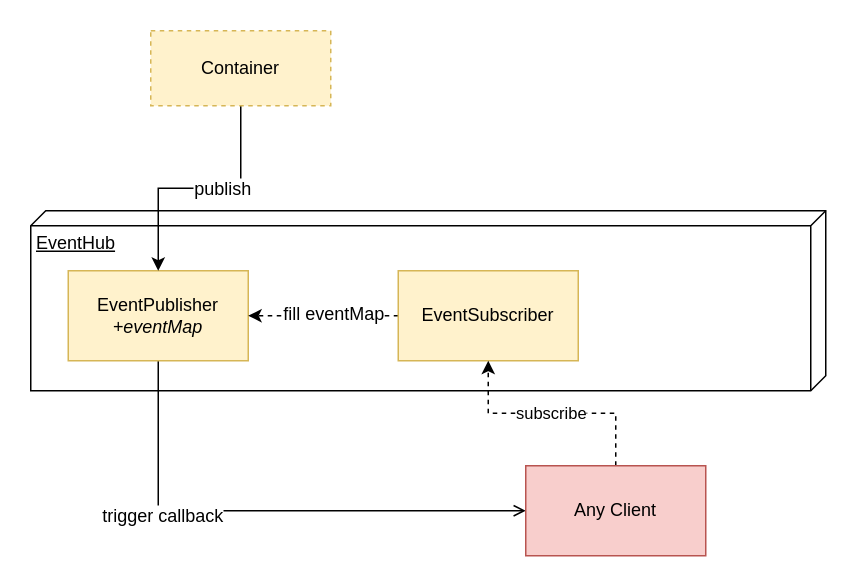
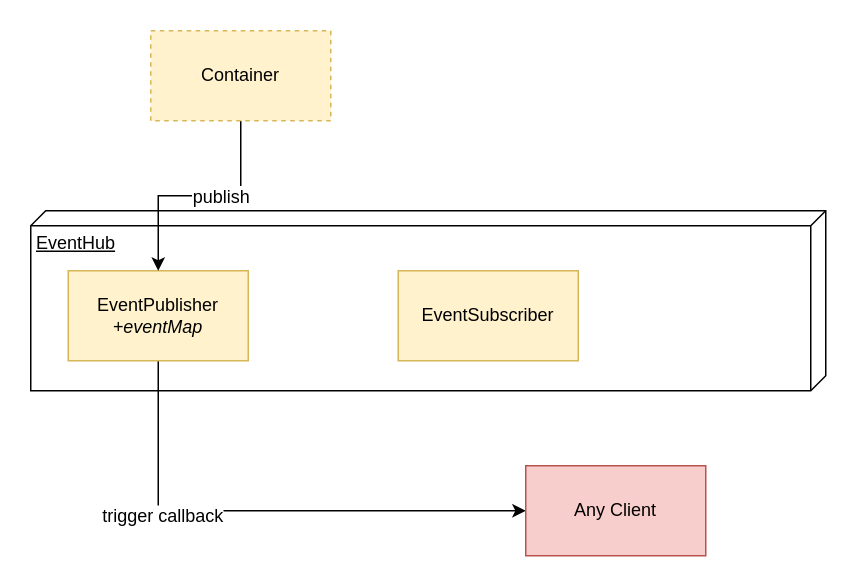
(241, 68) -> (241, 76)
(328, 316) -> none
(558, 413) -> none
(516, 511) -> (514, 511)
